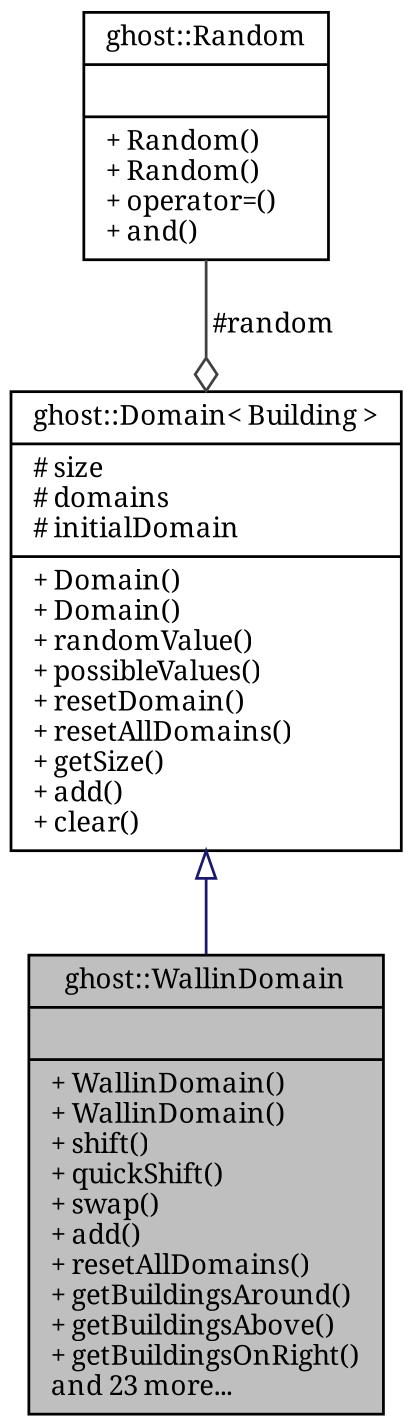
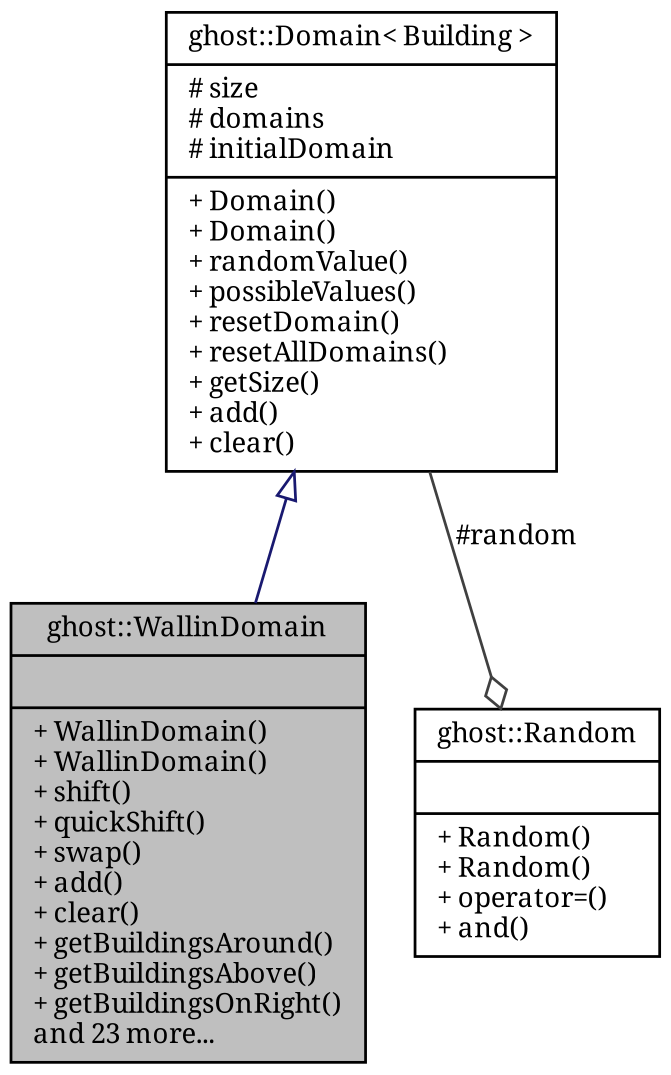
(206, 308) -> (461, 574)
(181, 1266) -> (88, 914)
